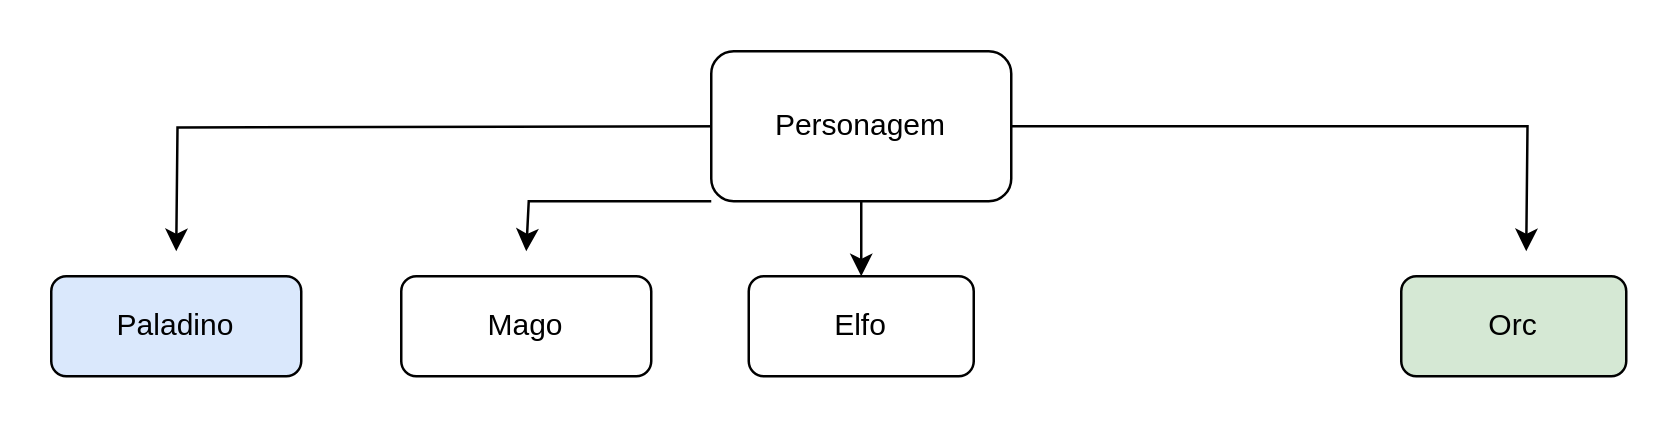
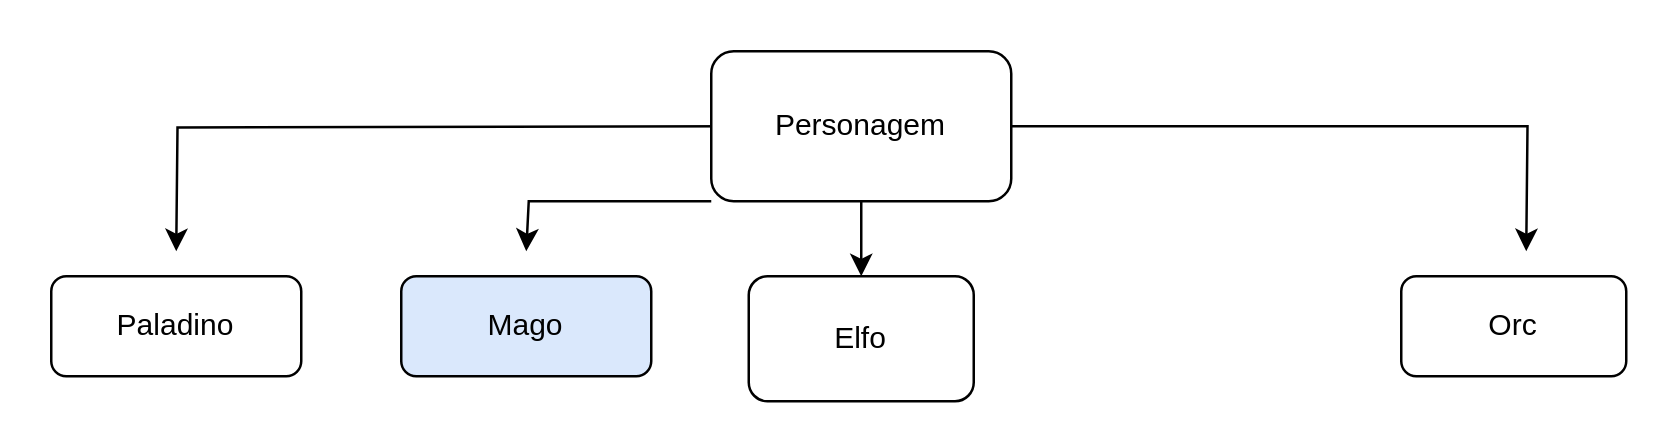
(176, 326) -> (176, 326)
(526, 326) -> (526, 326)
(861, 326) -> (861, 339)
(1514, 326) -> (1514, 326)
